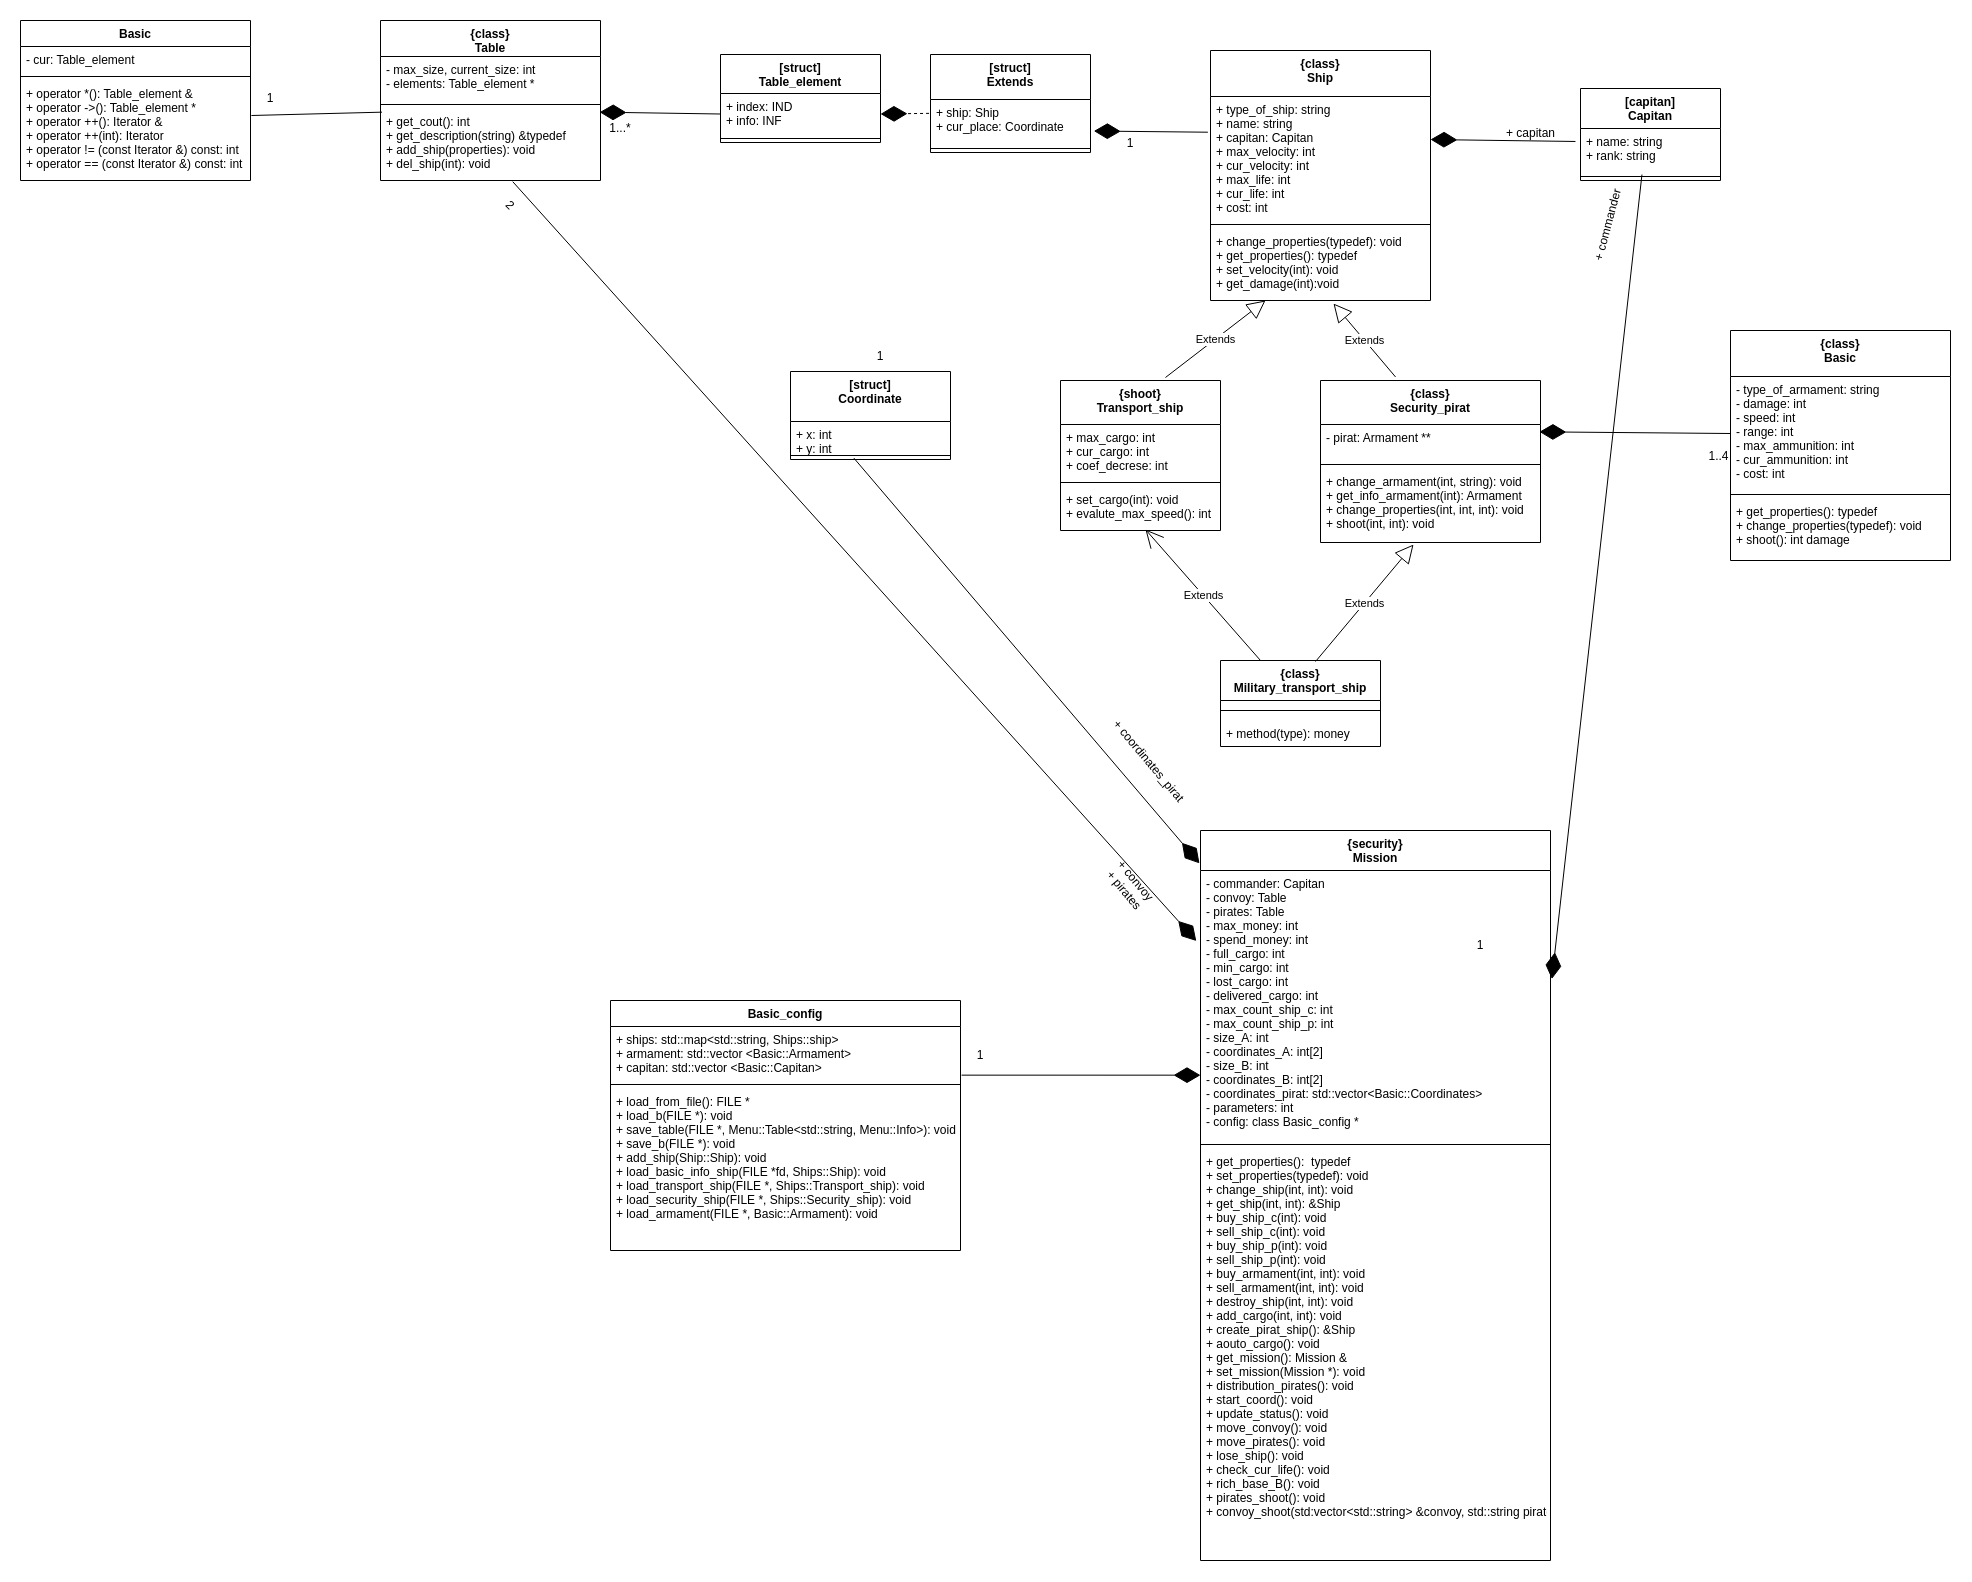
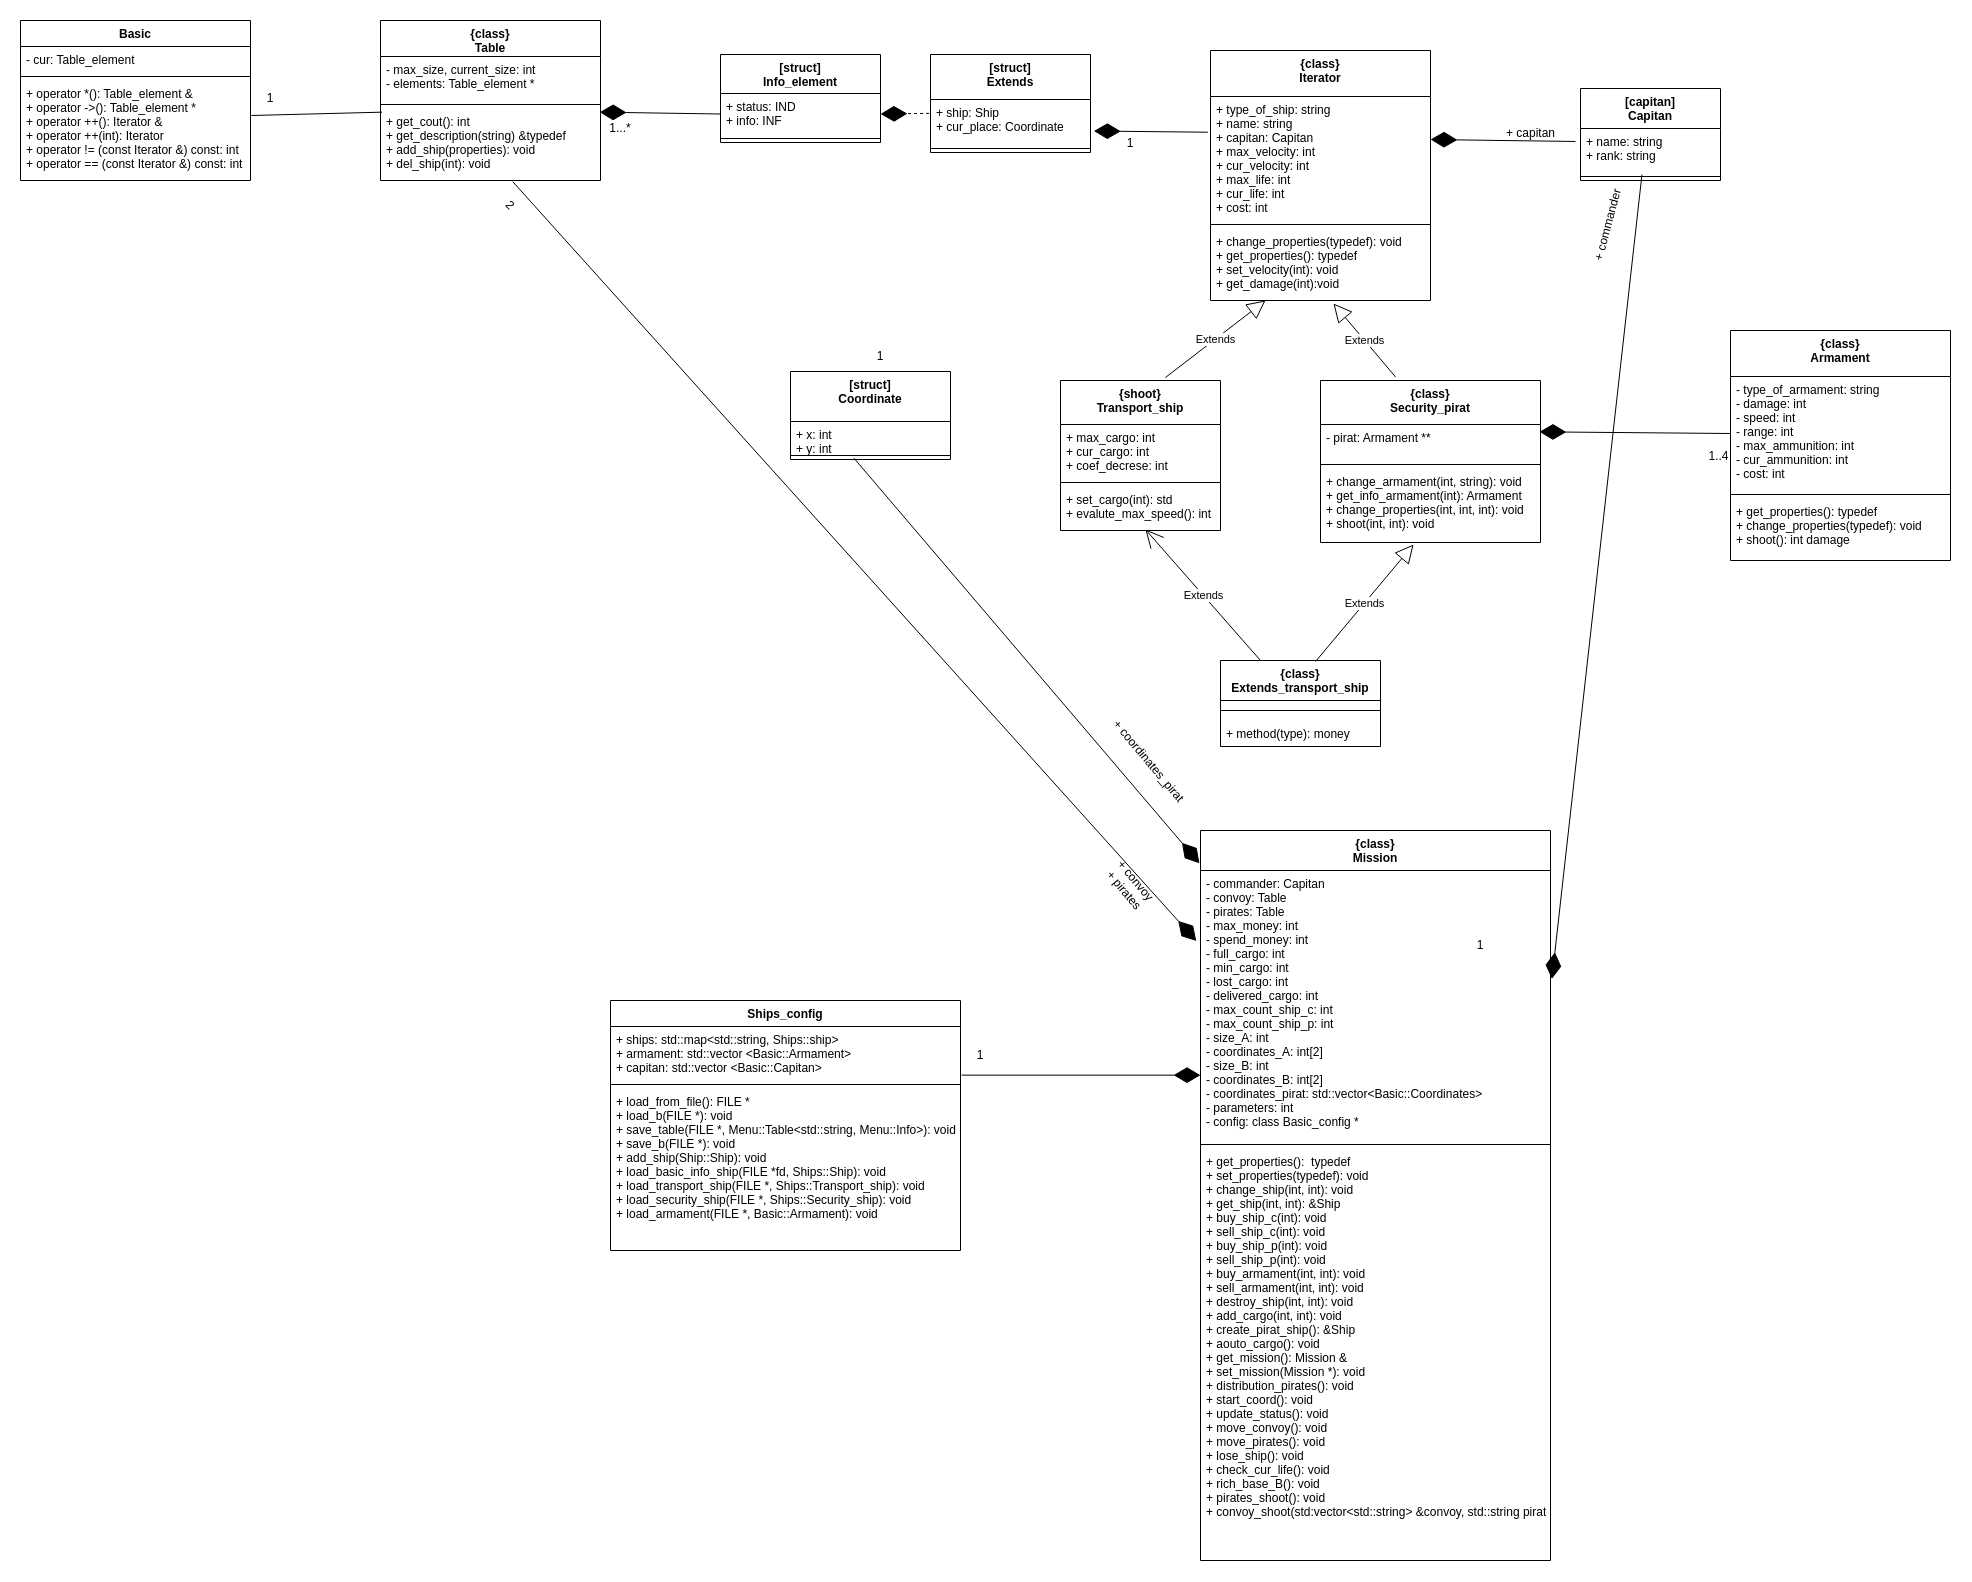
(1320, 64) -> (1320, 64)
(800, 68) -> (800, 68)
(760, 107) -> (765, 107)
(1840, 344) -> (1840, 344)
(1132, 500) -> (1130, 500)
(1300, 674) -> (1300, 674)
(1375, 844) -> (1375, 844)
(785, 1014) -> (785, 1014)
